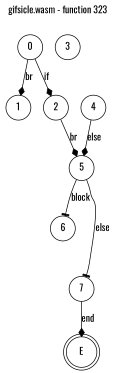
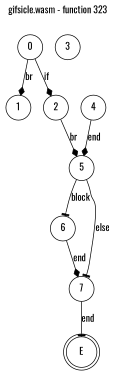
(94, 138) -> (94, 138)
none -> (71, 255)
(82, 317) -> (82, 317)
